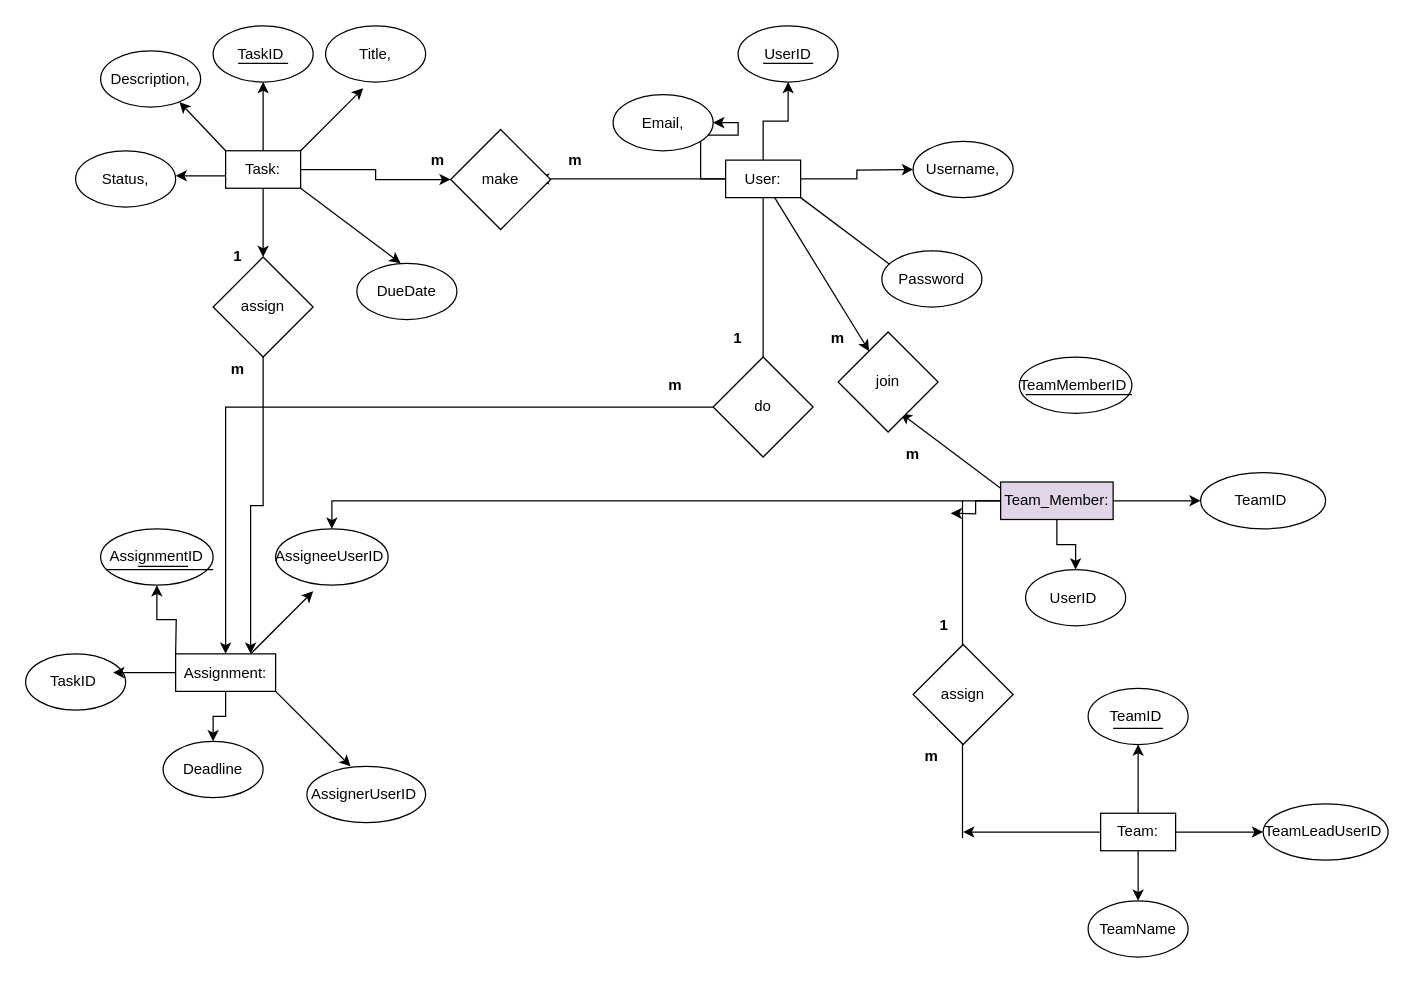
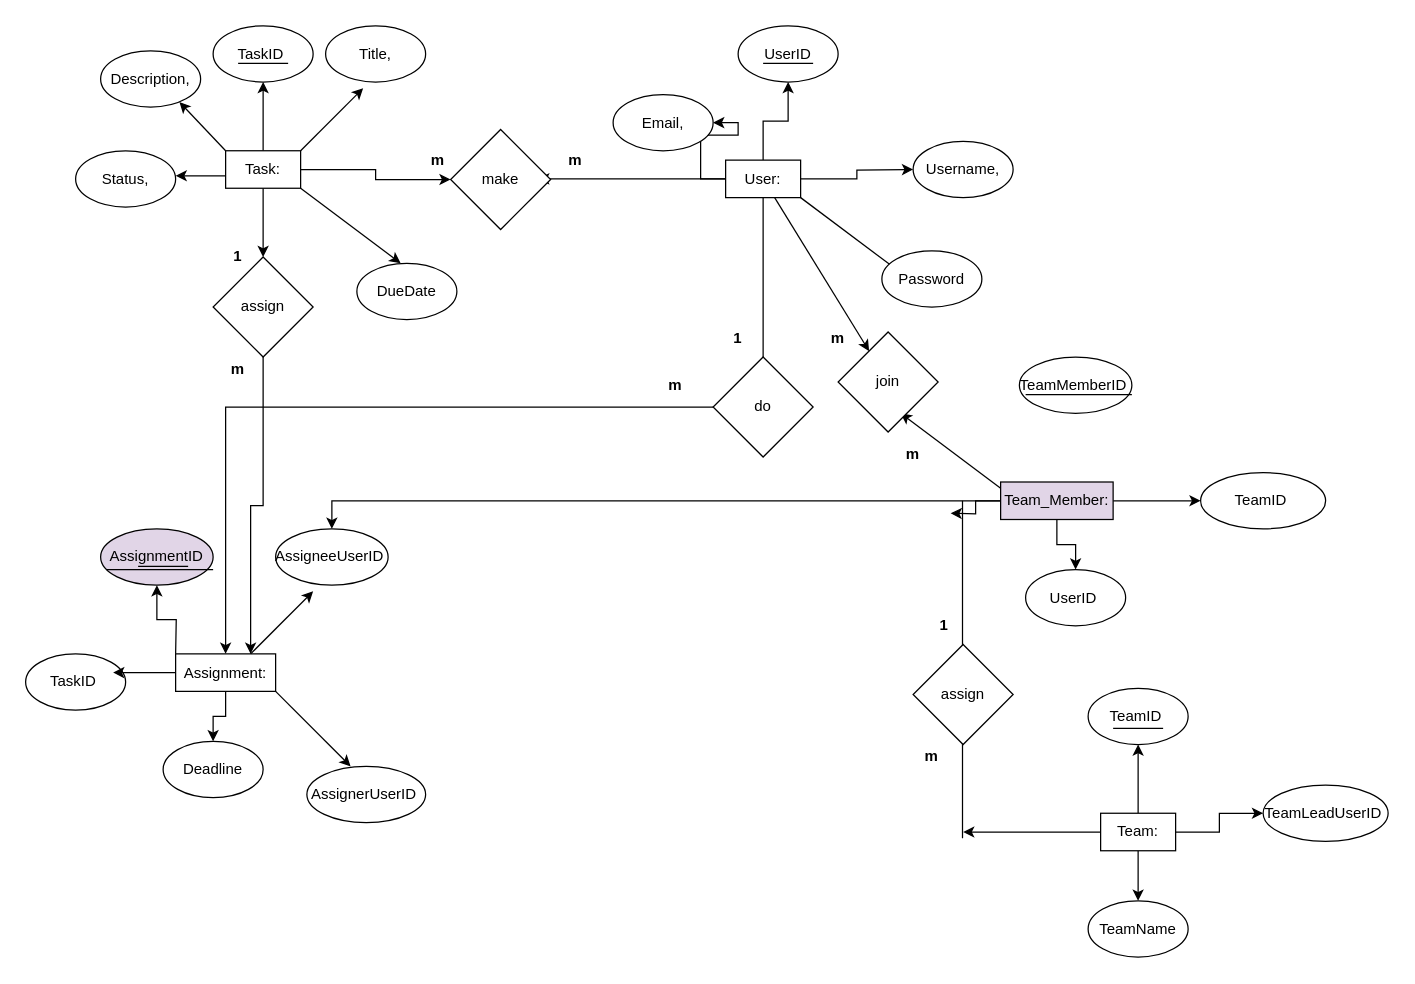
(157, 557) -> (157, 557)
(1326, 832) -> (1326, 813)
